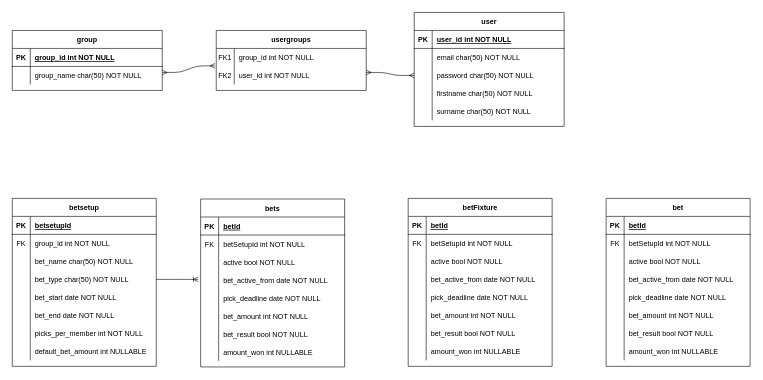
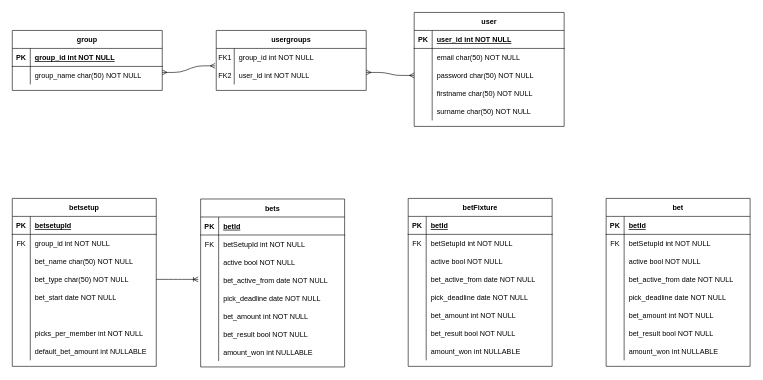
(93, 315) -> none
